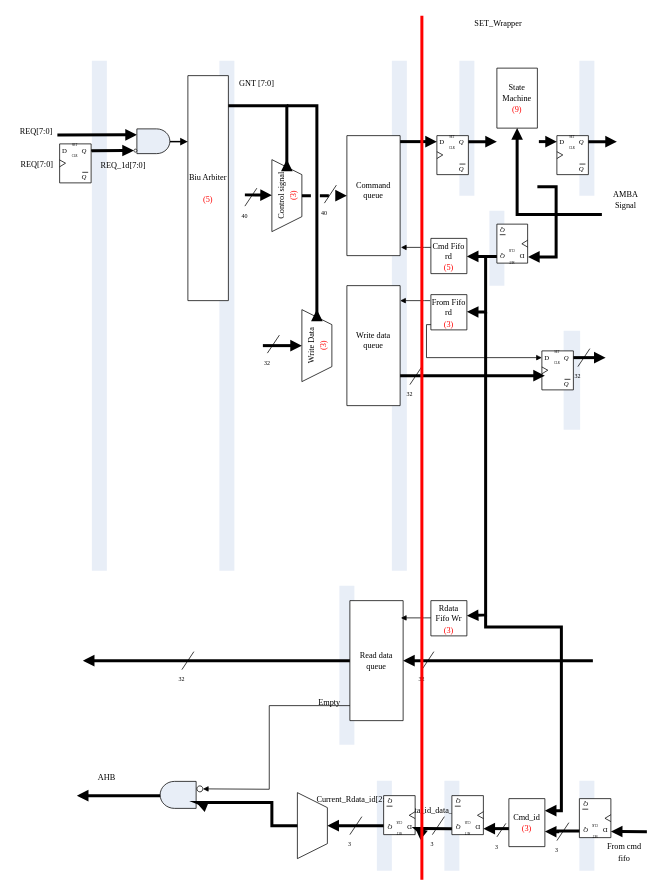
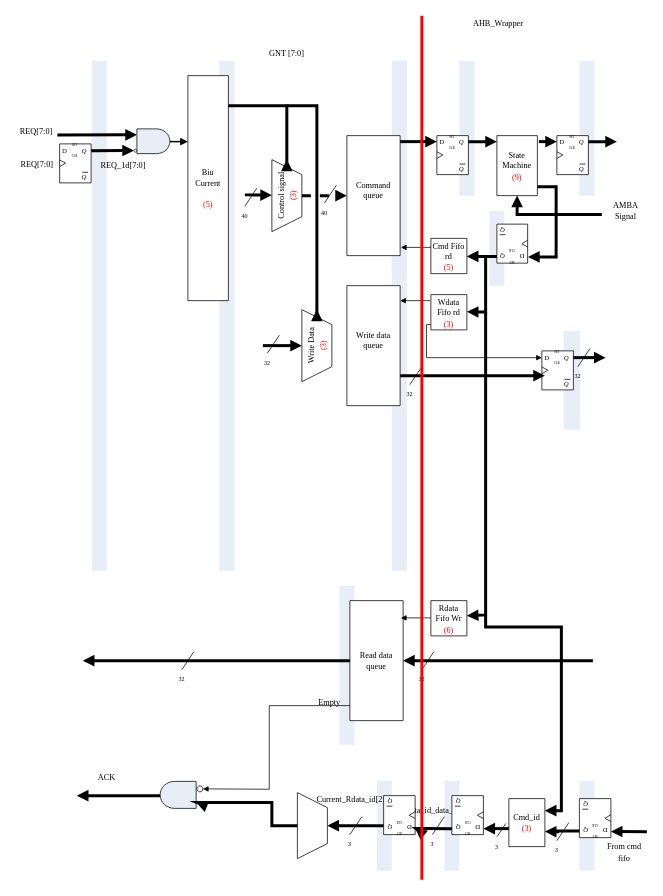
(498, 23) -> (498, 23)
(257, 83) -> (287, 53)
(517, 98) -> (517, 165)
(208, 188) -> (208, 188)
(626, 199) -> (626, 210)
(449, 312) -> (449, 312)
(449, 618) -> (449, 618)
(107, 777) -> (107, 777)
